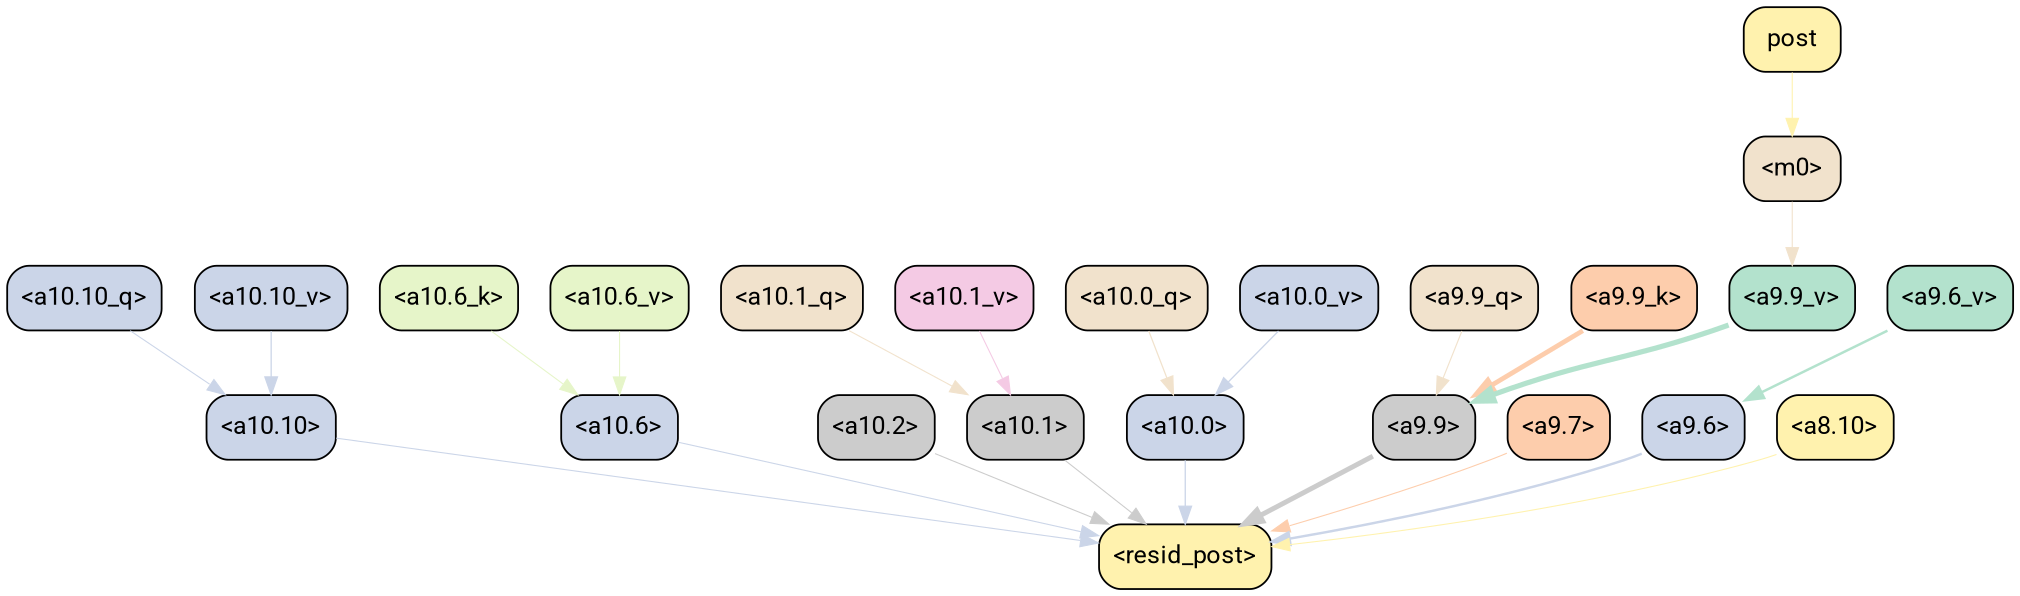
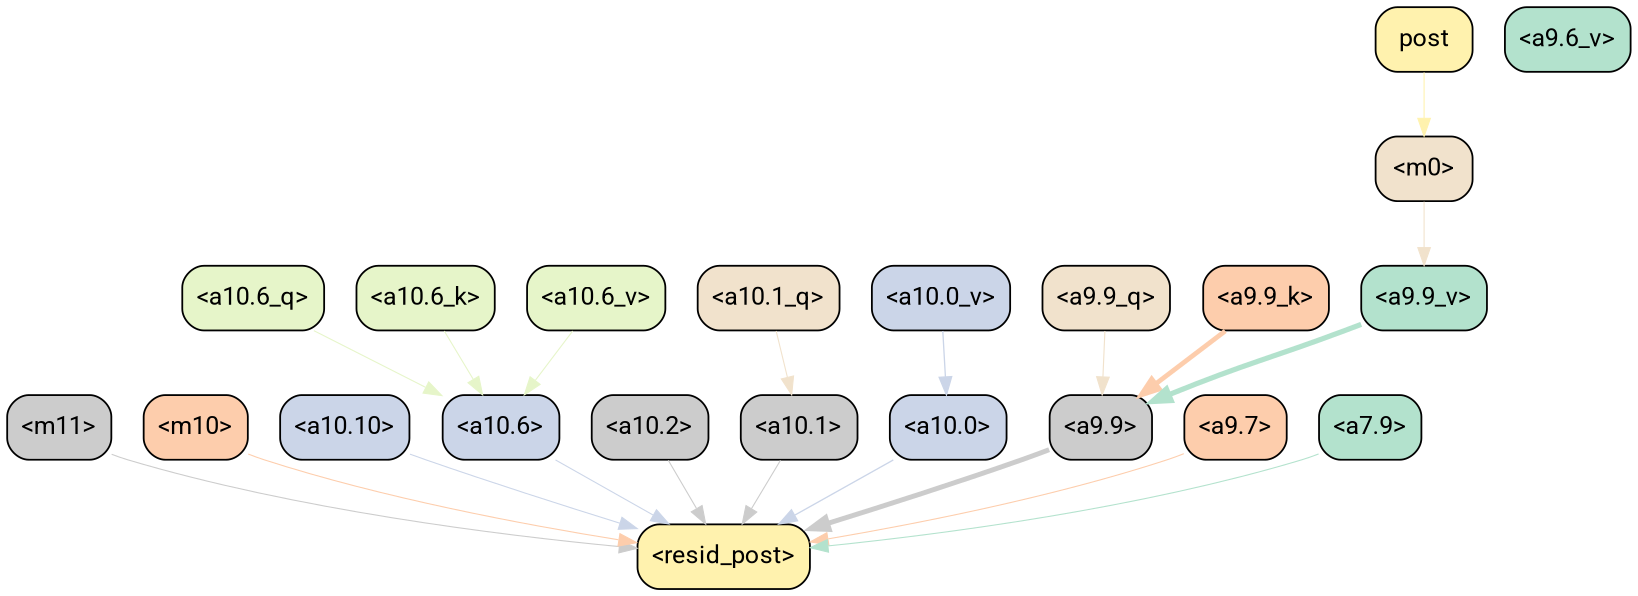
(84, 298) -> none
none -> (253, 298)
(271, 298) -> none
(964, 298) -> none
(1137, 298) -> none
none -> (59, 427)
none -> (196, 427)
none -> (1370, 427)
(1693, 427) -> none
(1835, 427) -> none
